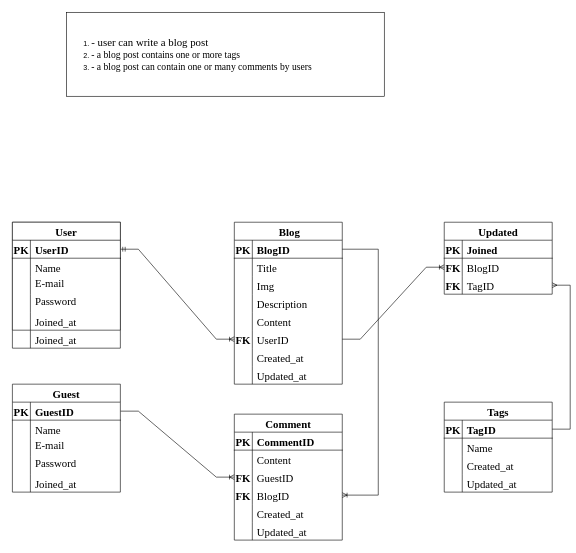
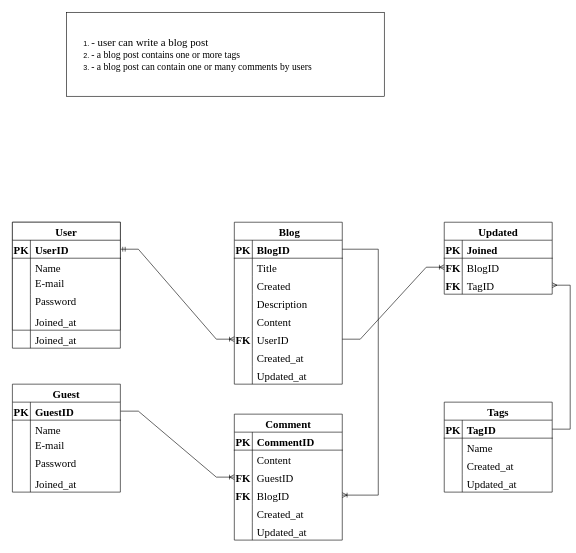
(266, 286) -> (278, 286)
